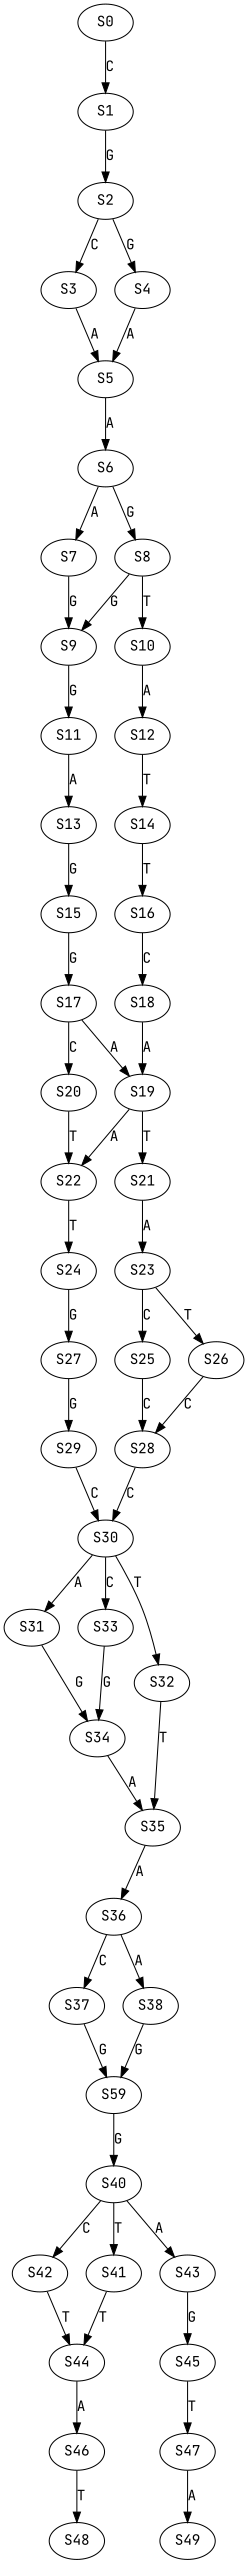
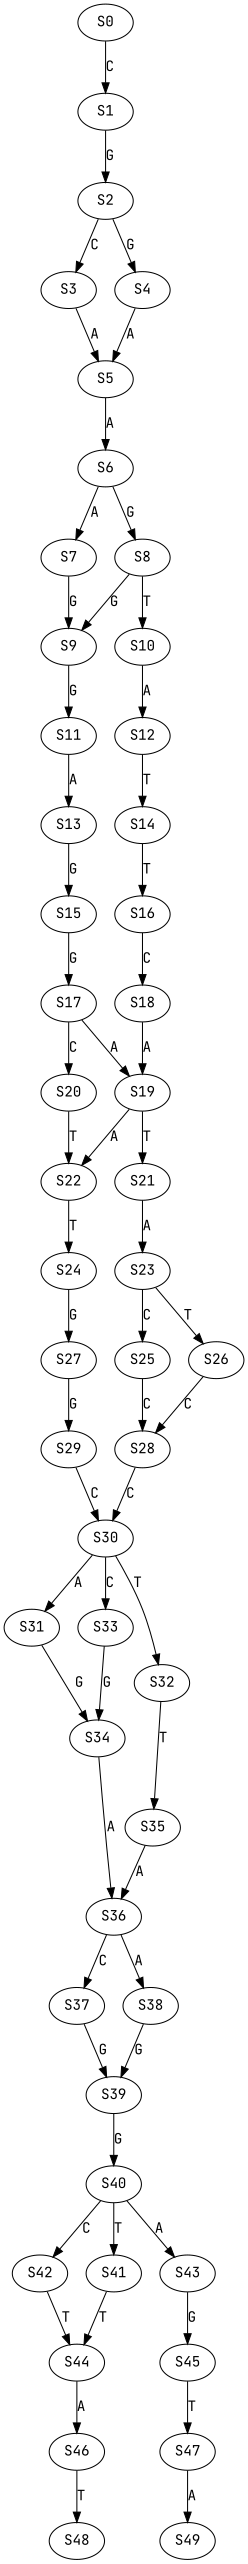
(122, 1779) -> (104, 1823)
(114, 2095) -> (114, 2095)
